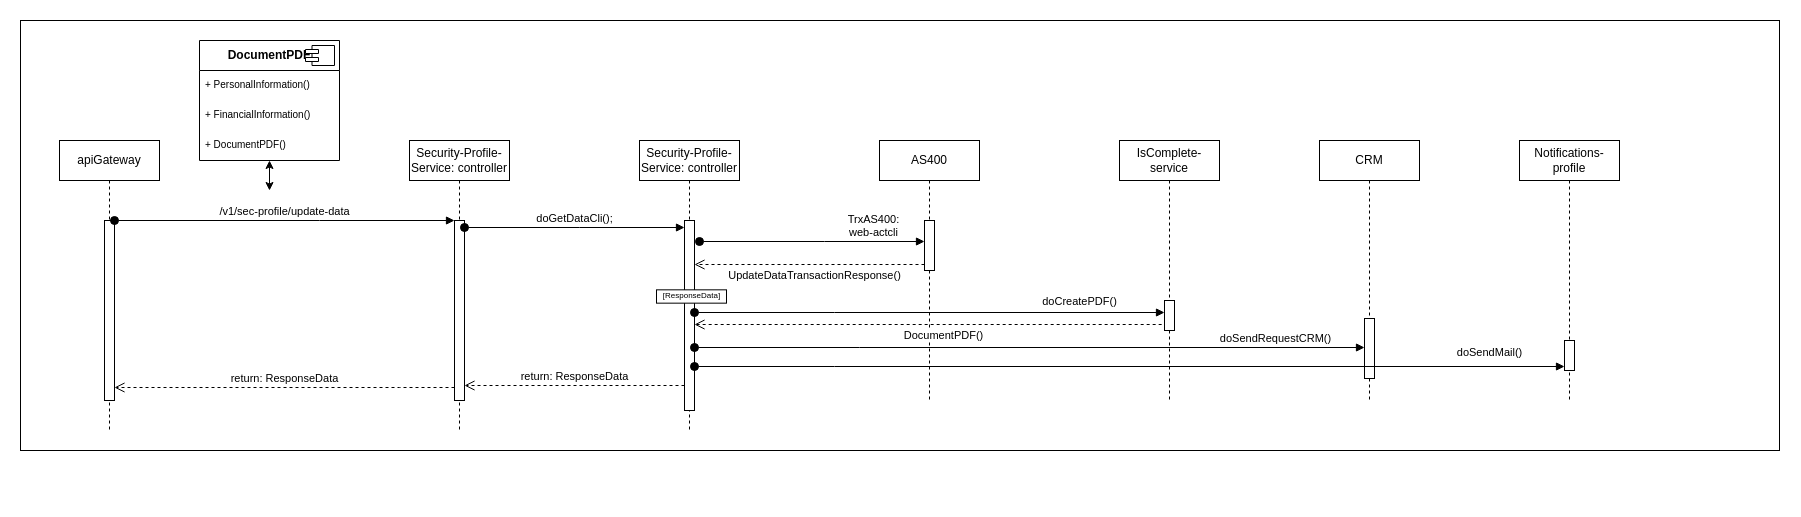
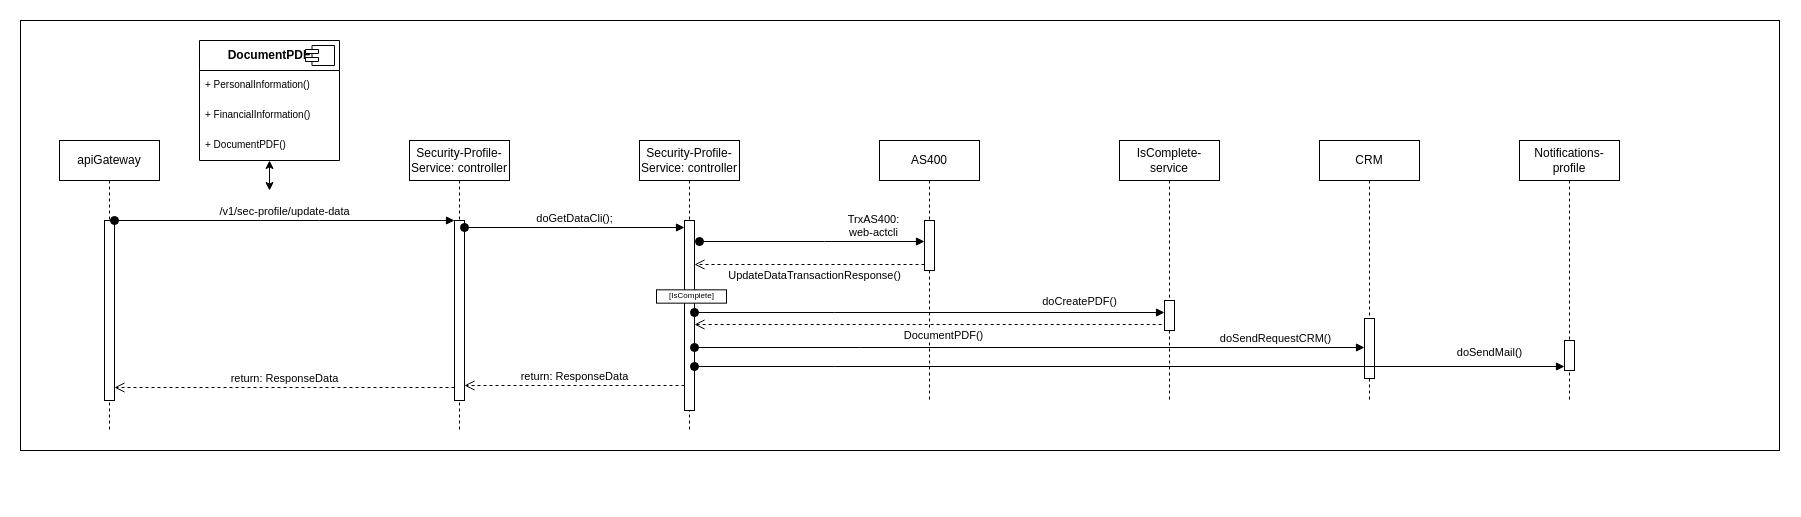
(692, 295) -> (692, 295)
